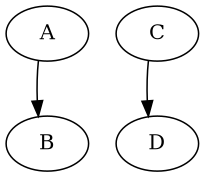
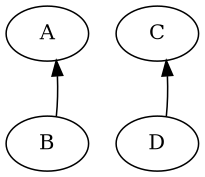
(37, 81) -> (58, 96)
(147, 81) -> (168, 96)
